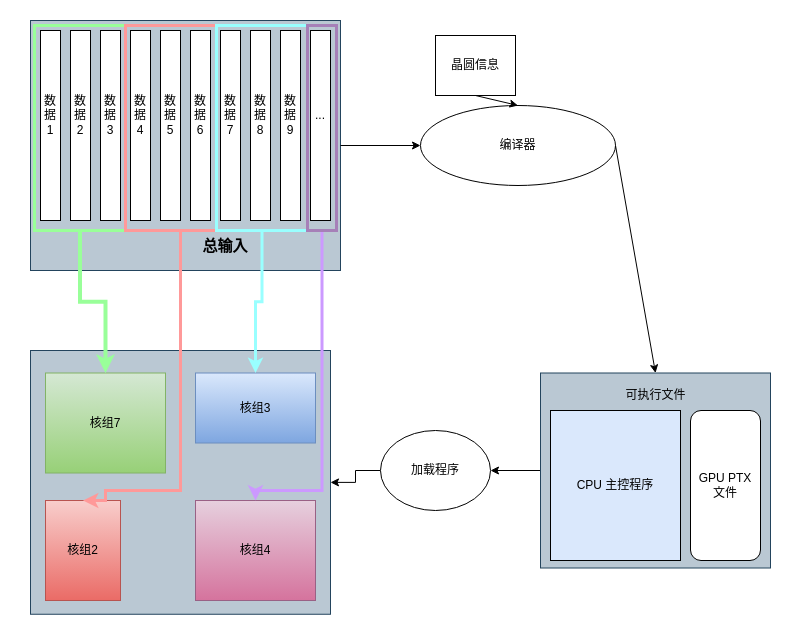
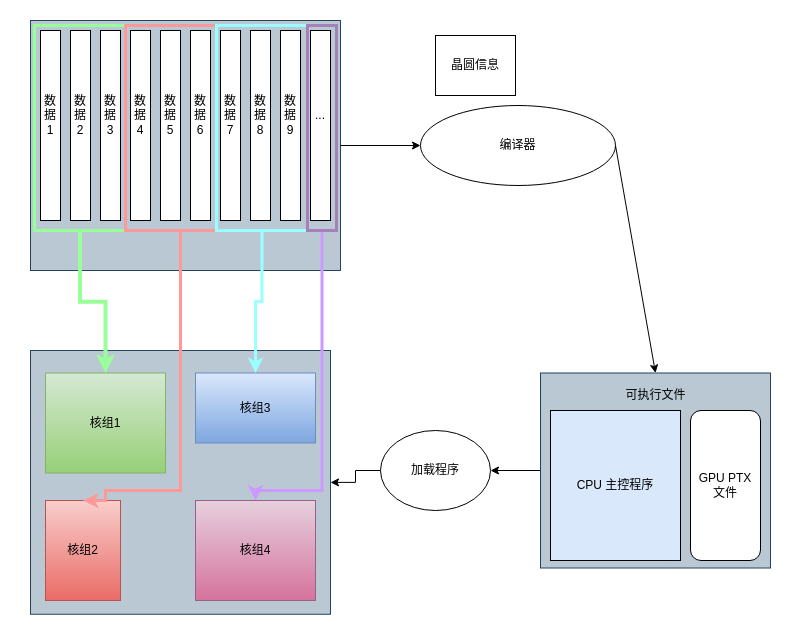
(493, 100) -> none
(226, 246) -> none
(106, 424) -> (106, 424)
